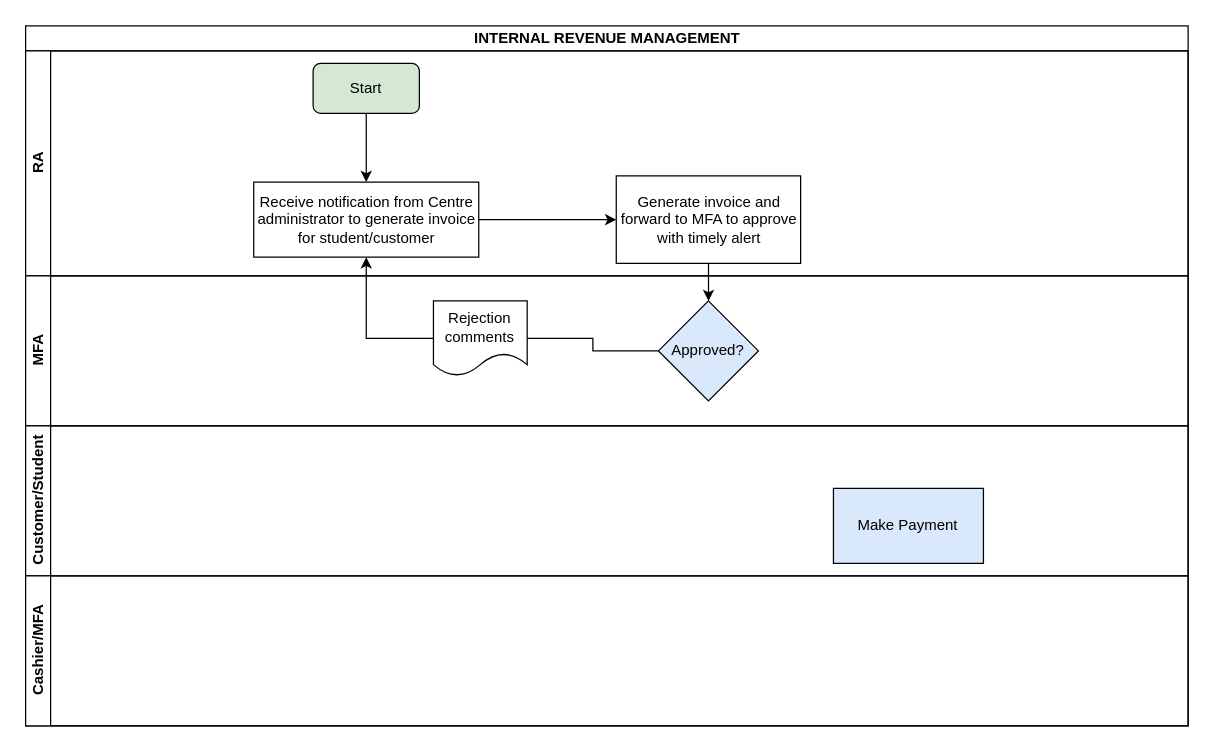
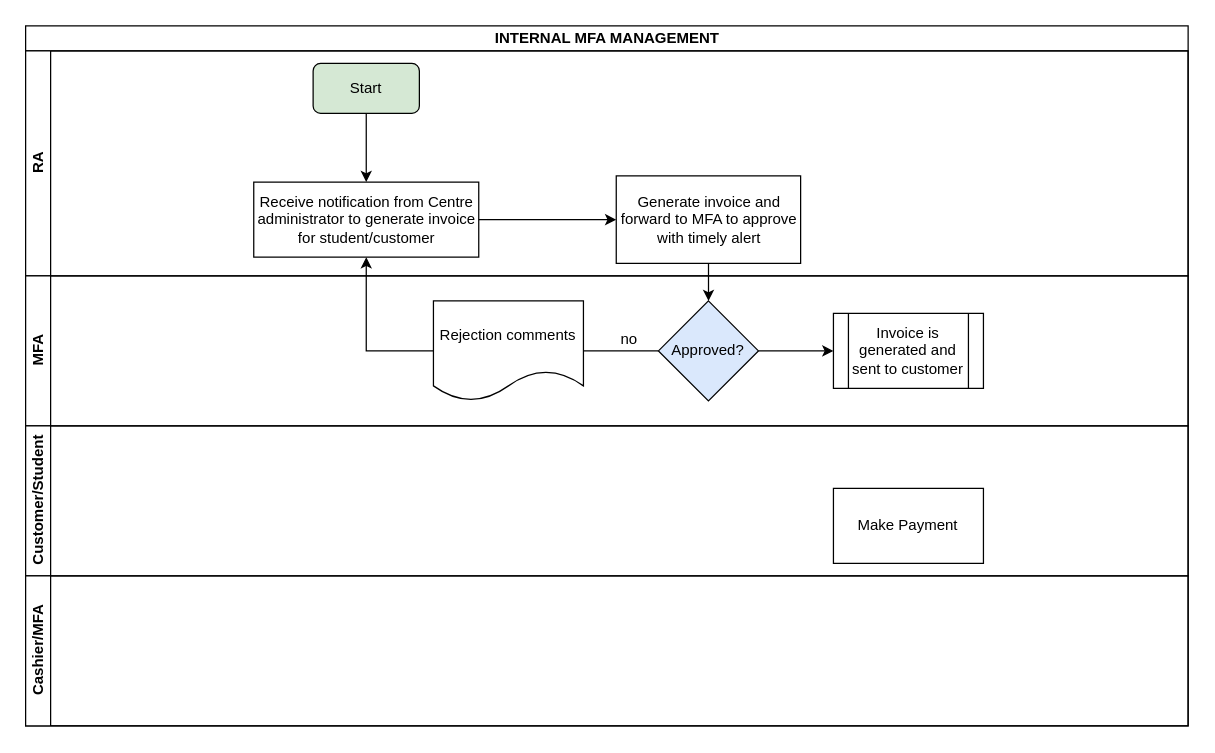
(608, 38) -> (608, 38)
(480, 338) -> (508, 351)
none -> (630, 339)
none -> (791, 351)
none -> (908, 351)
(908, 526) -> (908, 526)
